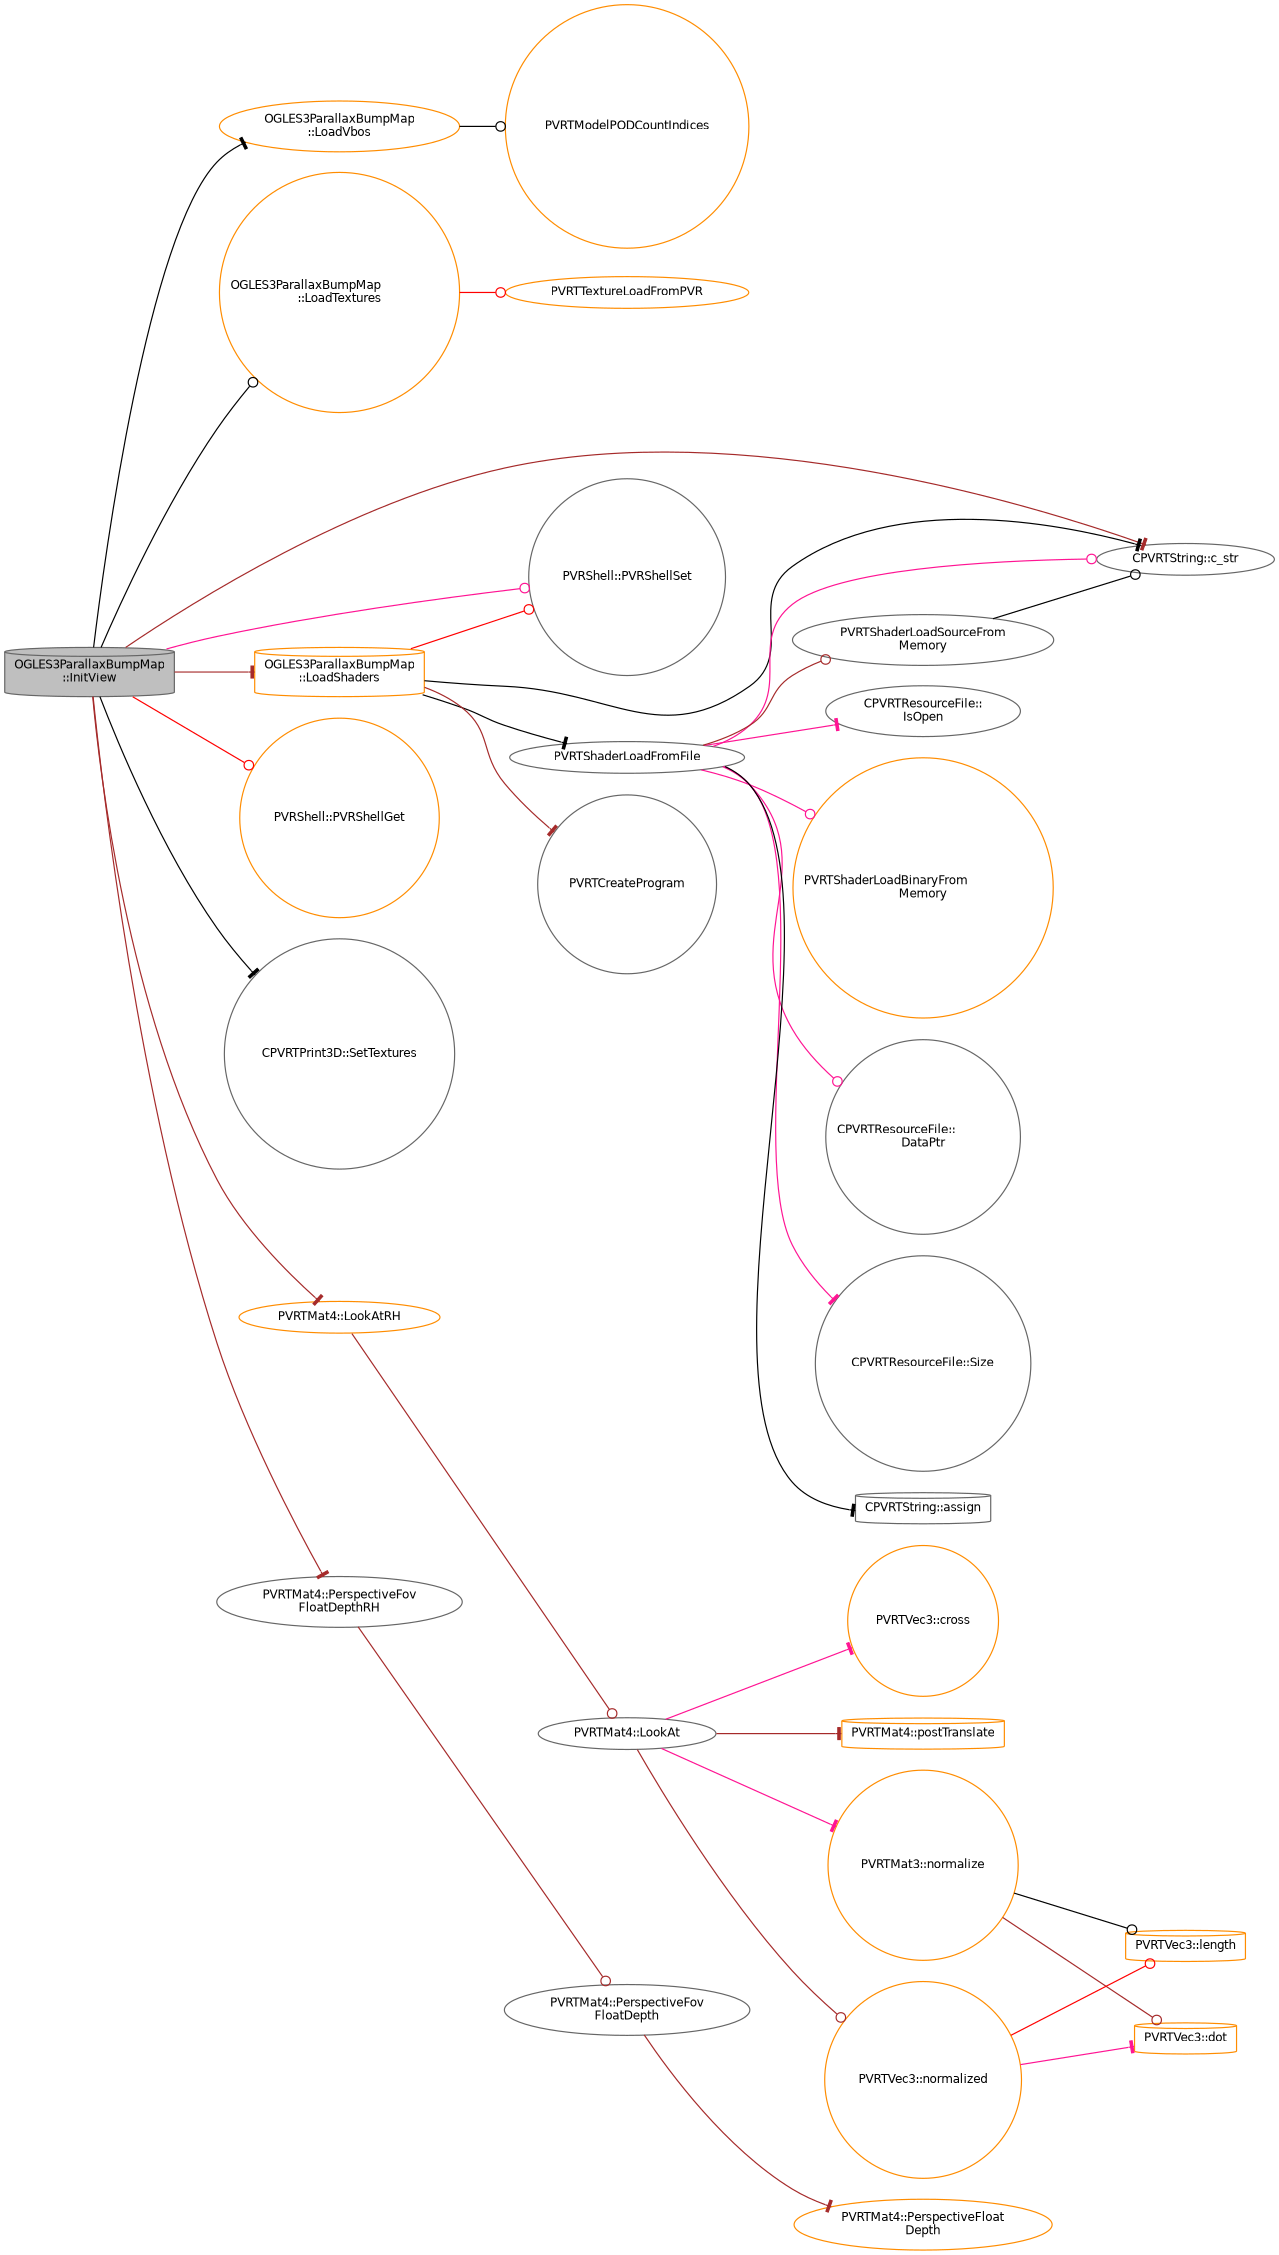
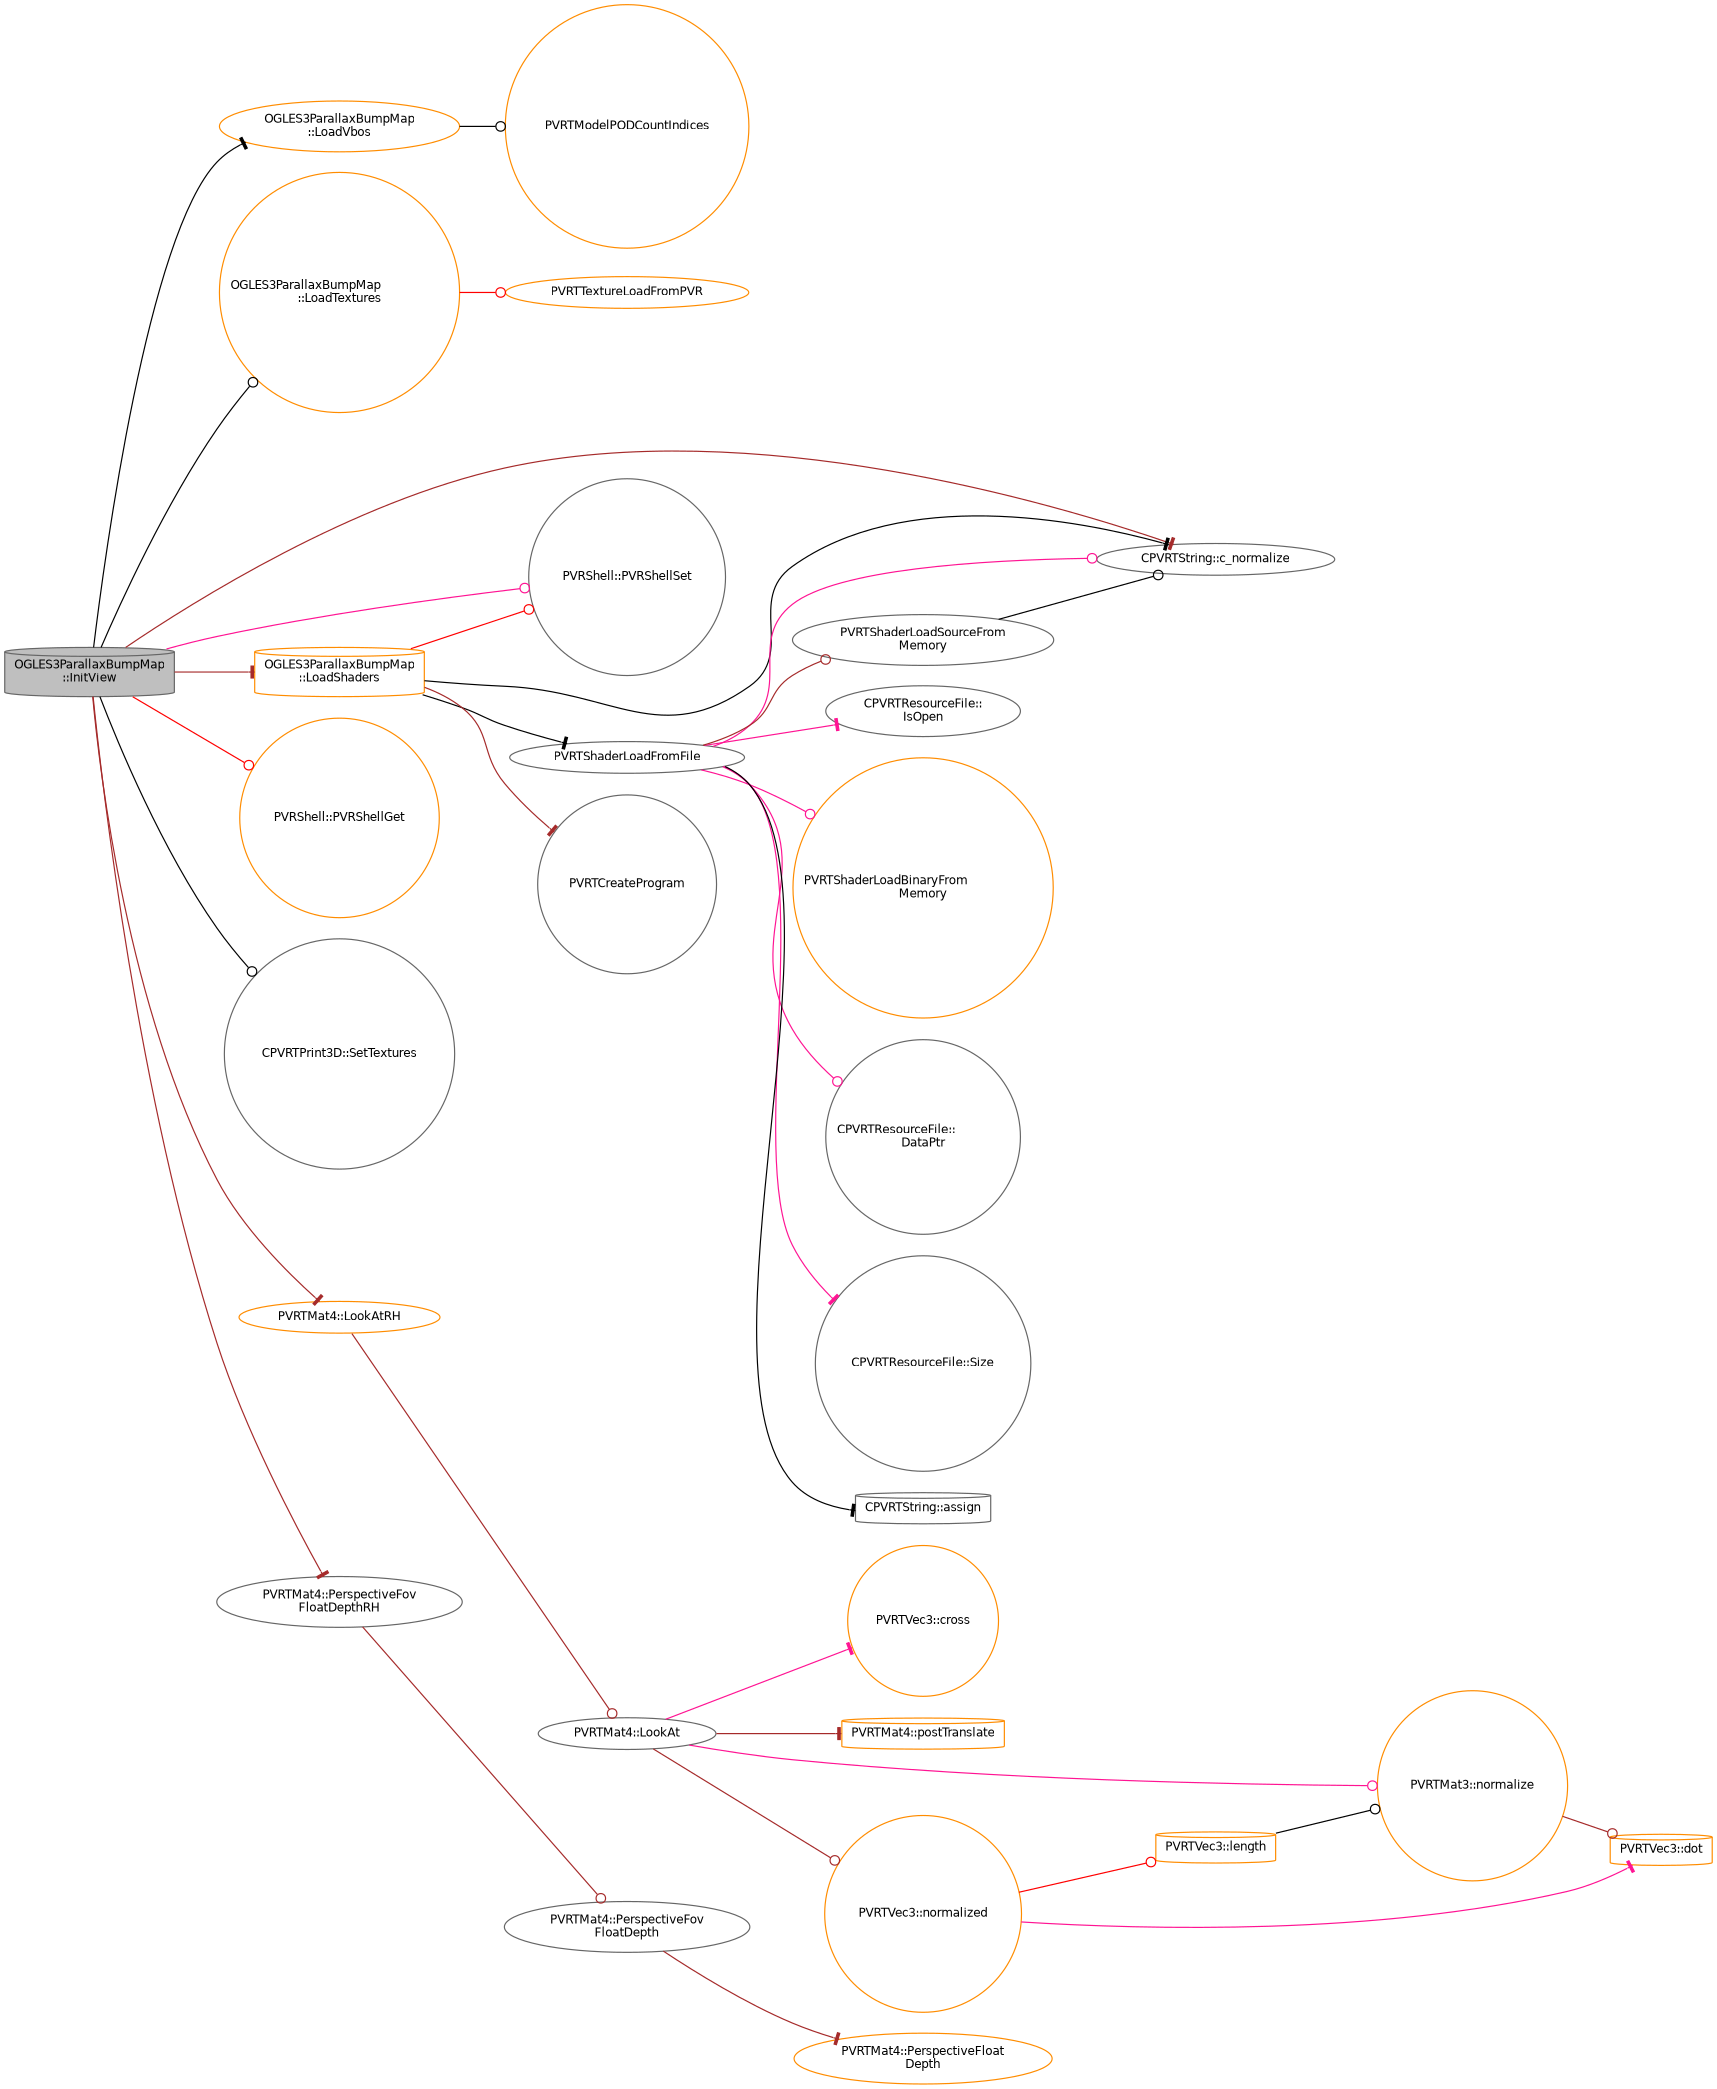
(1186, 559) -> (1216, 559)
(164, 840) -> (163, 838)
(746, 1786) -> (1028, 1776)
(1071, 1911) -> (1323, 1822)
